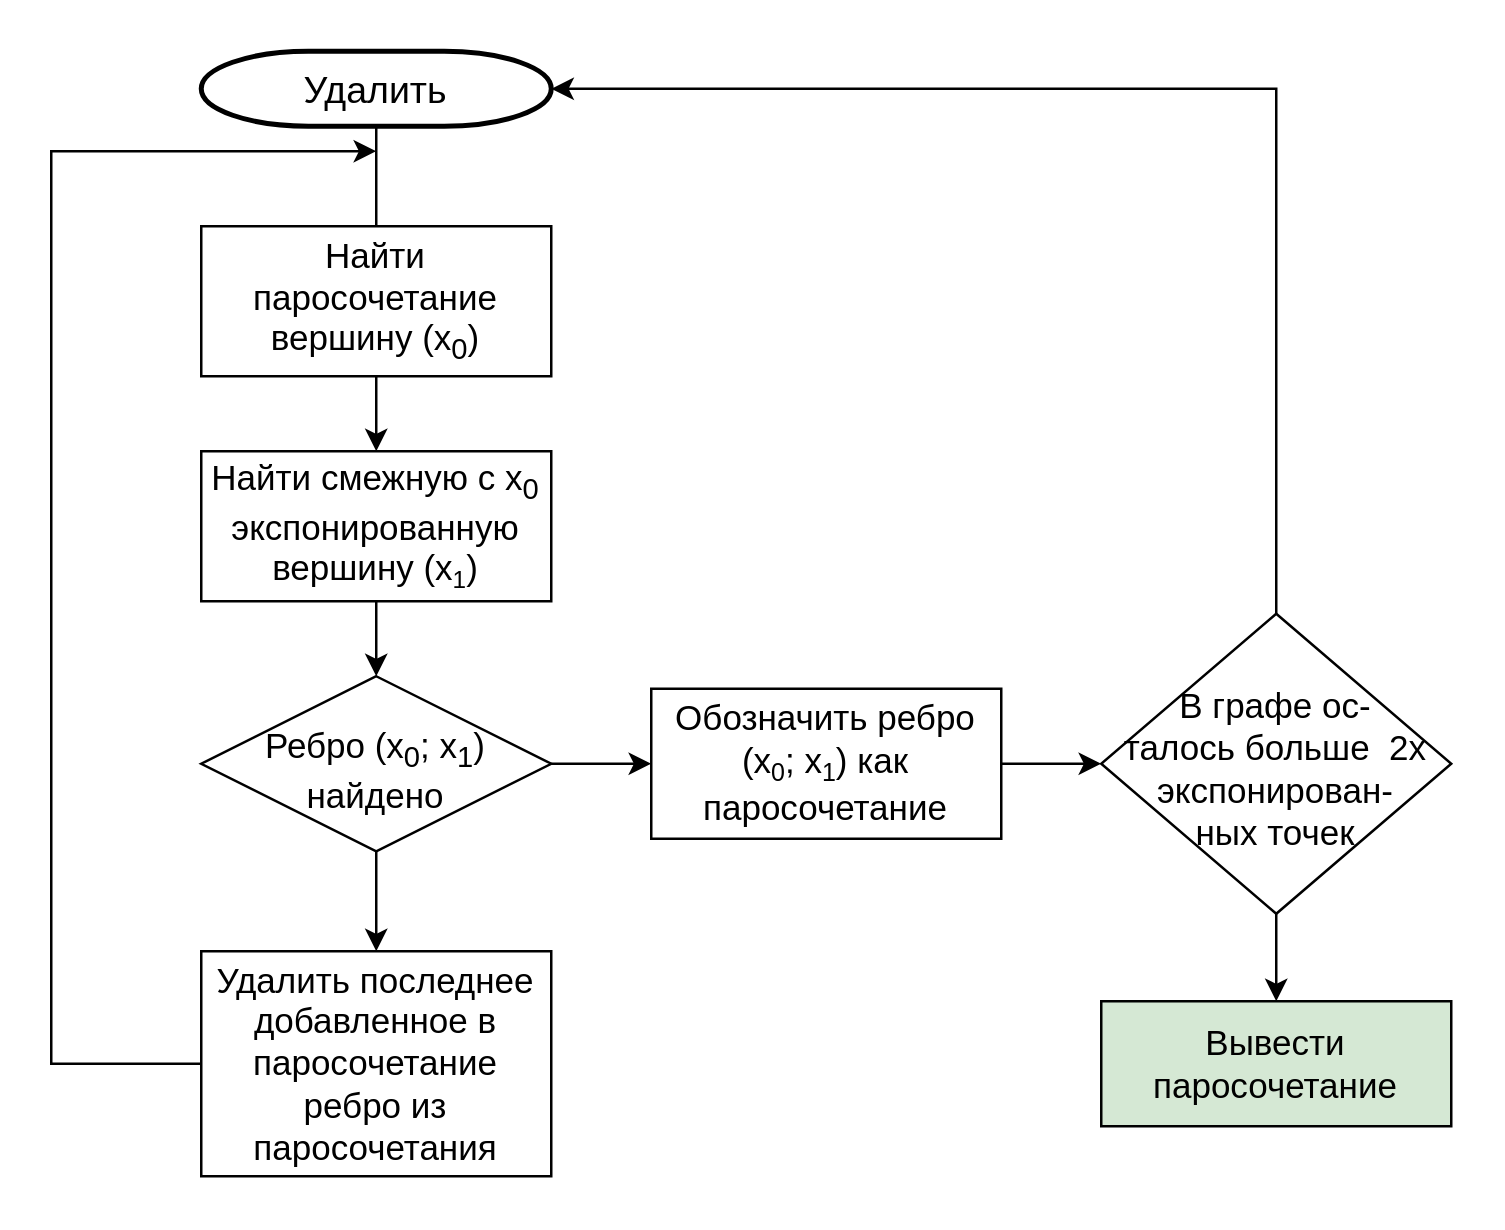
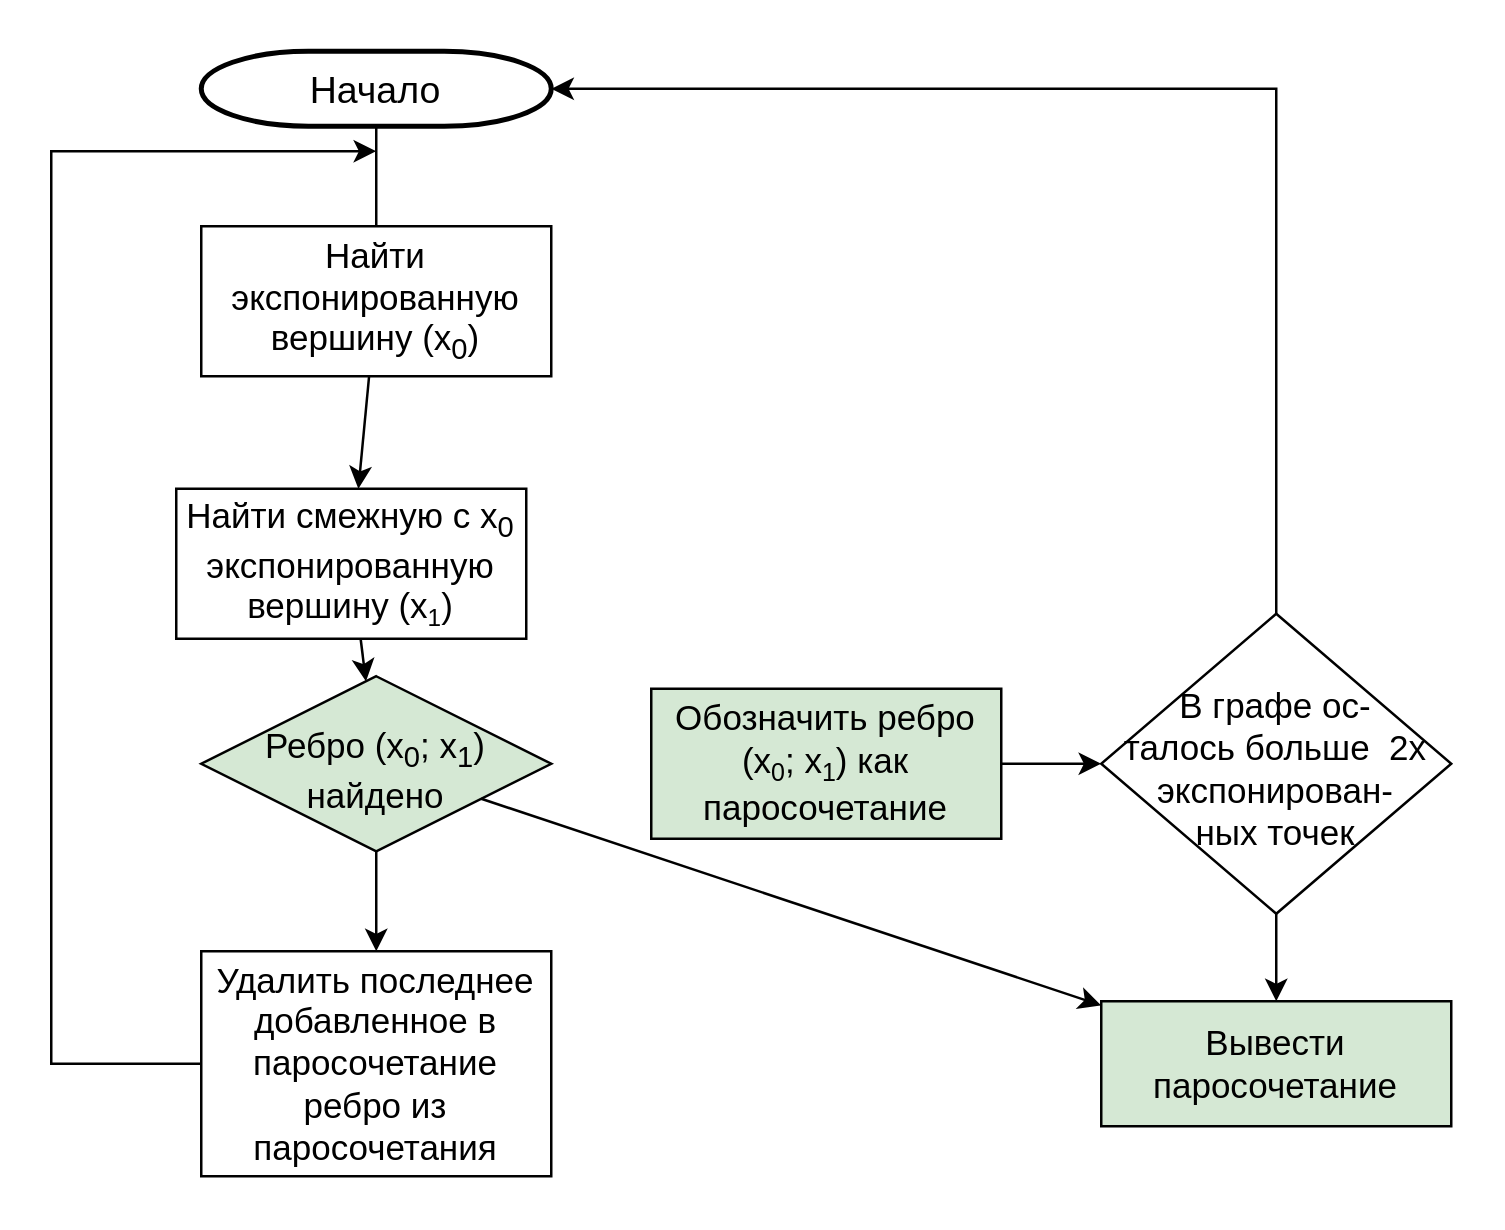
(376, 89) -> (376, 89)
(376, 301) -> (376, 301)
(376, 526) -> (351, 564)
(376, 764) -> (376, 764)
(593, 764) -> (783, 899)
(826, 764) -> (826, 764)
